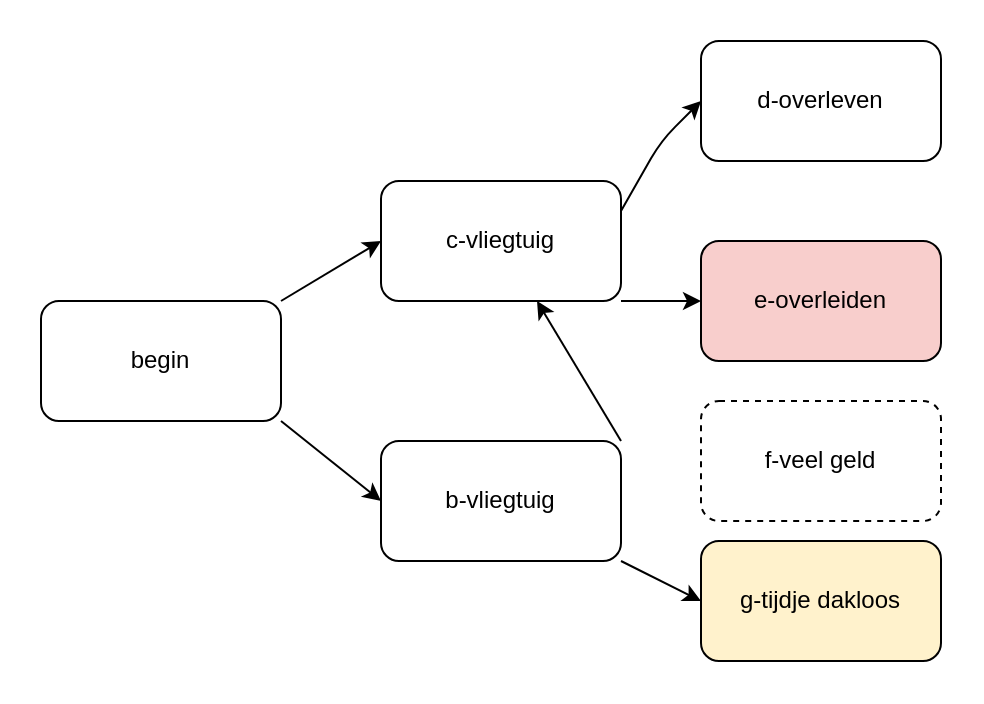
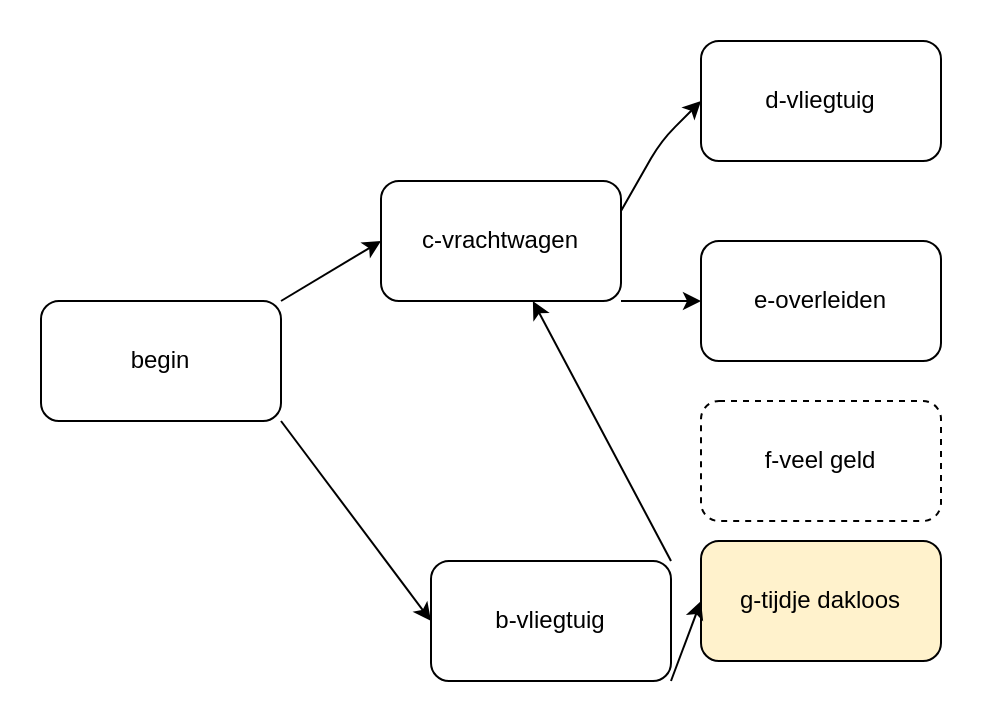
(821, 101) -> (821, 101)
(501, 241) -> (501, 241)
(821, 301) -> (821, 301)
(501, 501) -> (551, 621)
